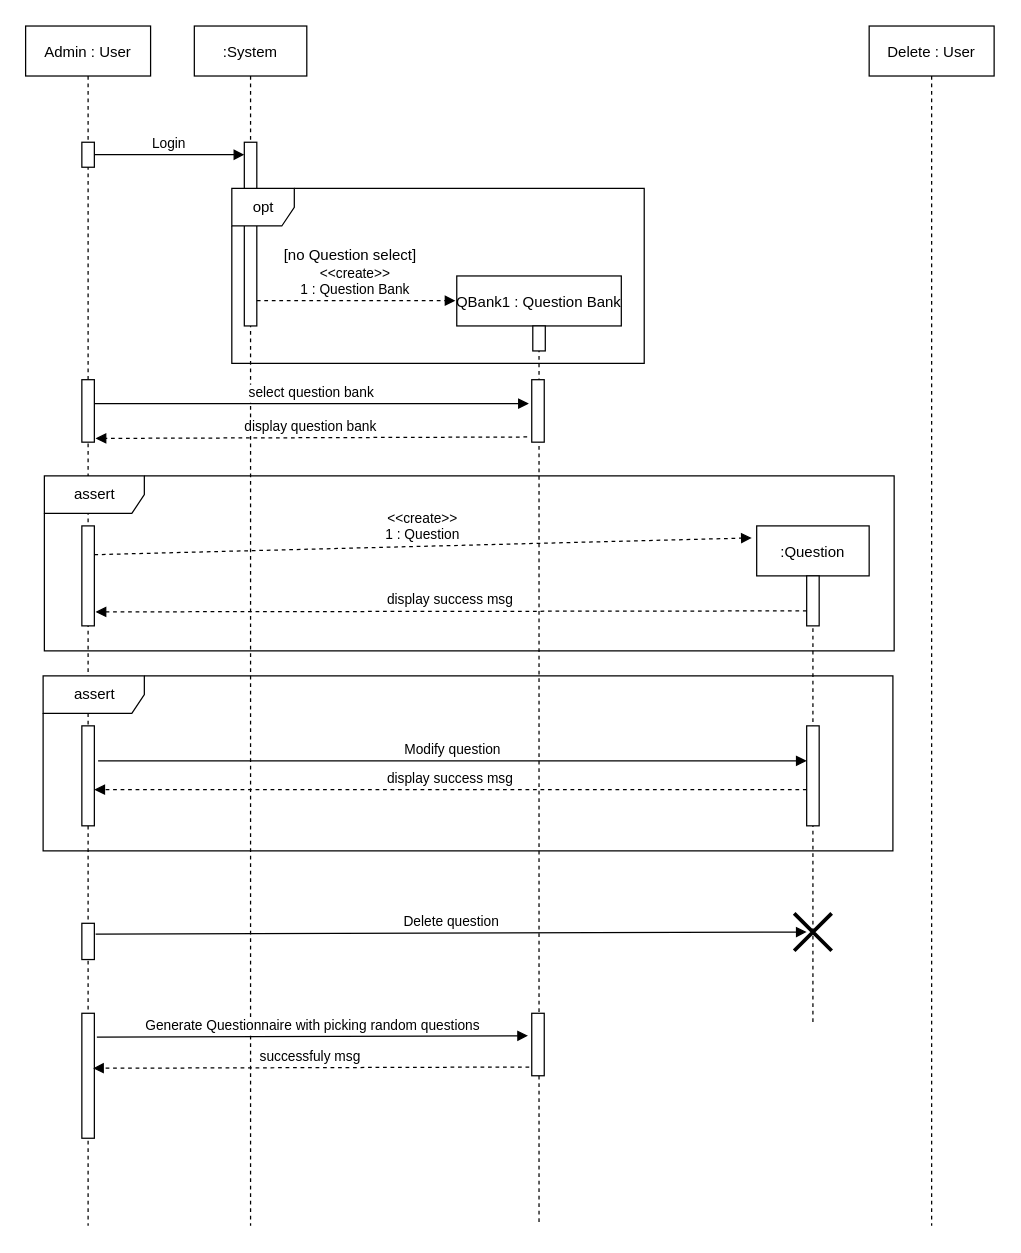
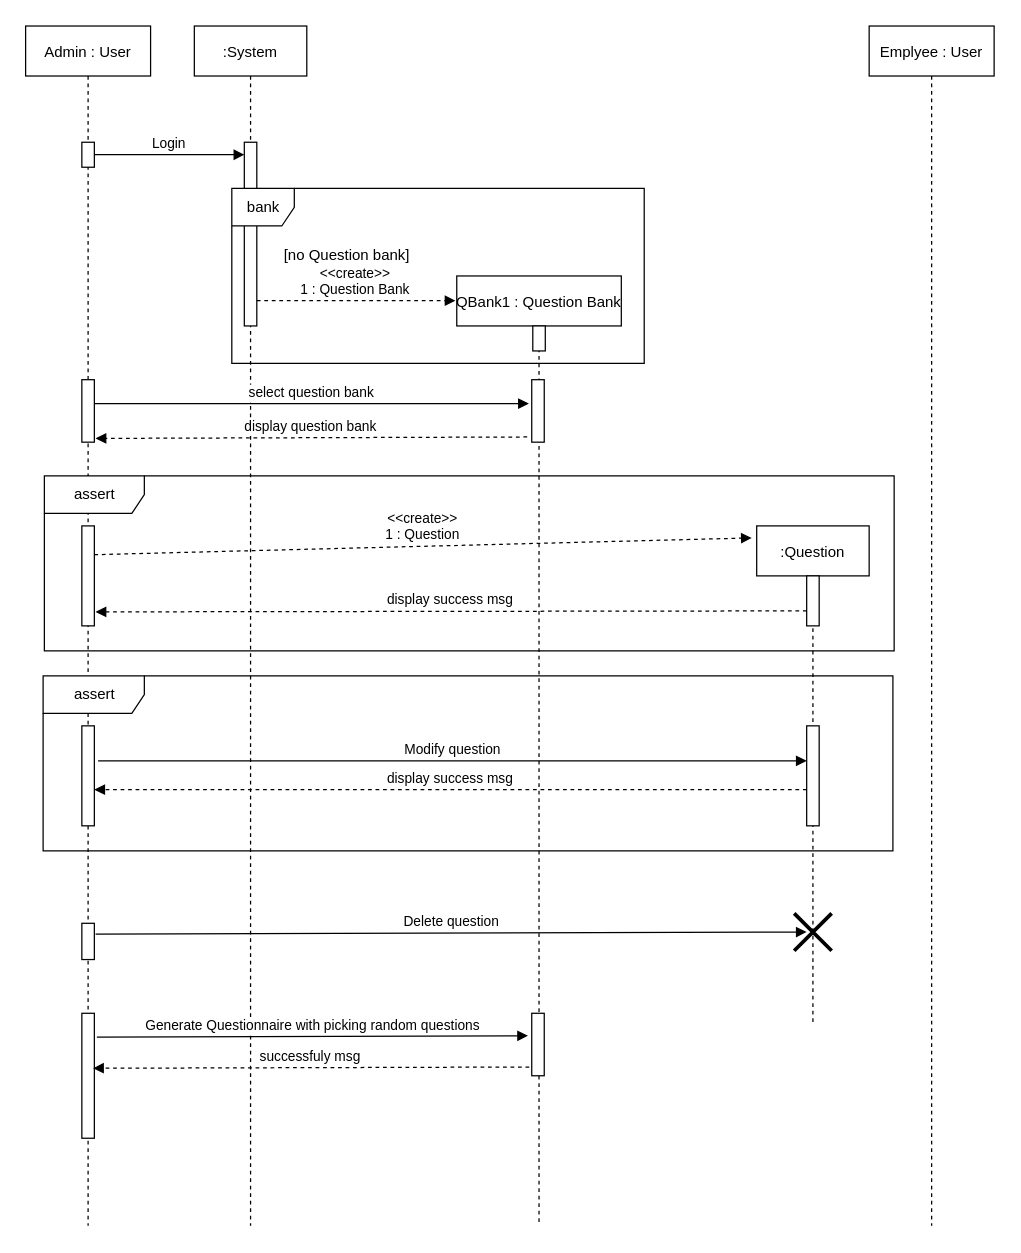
(931, 51) -> (931, 51)
(264, 207) -> (264, 207)
(360, 255) -> (354, 255)
